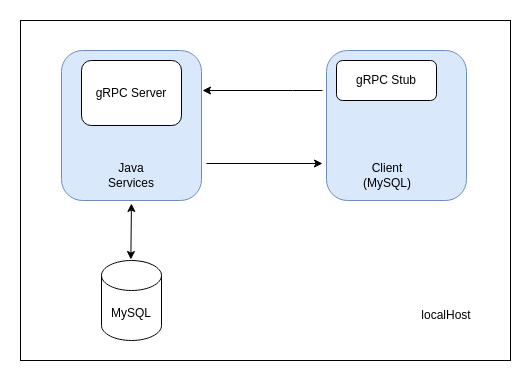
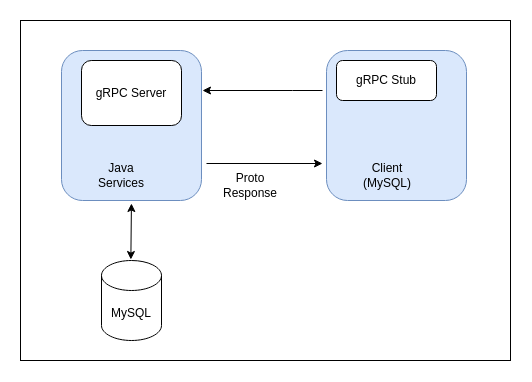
(132, 176) -> (122, 176)
none -> (251, 186)
(447, 316) -> none
